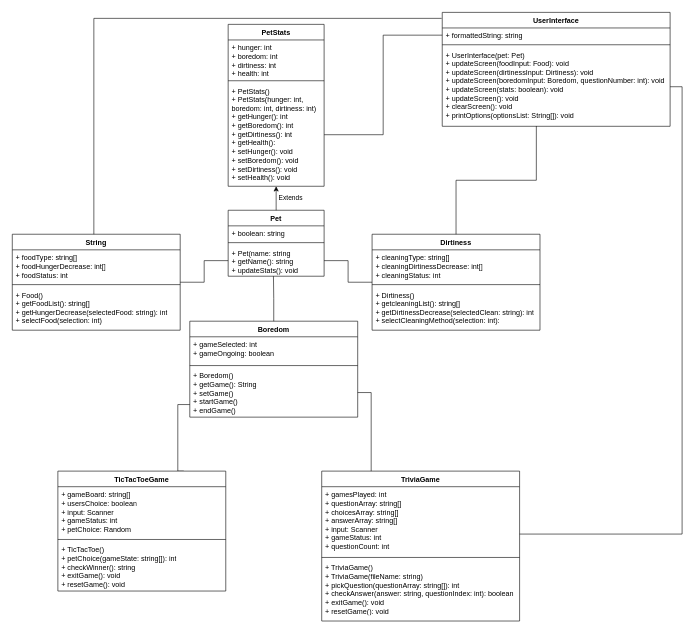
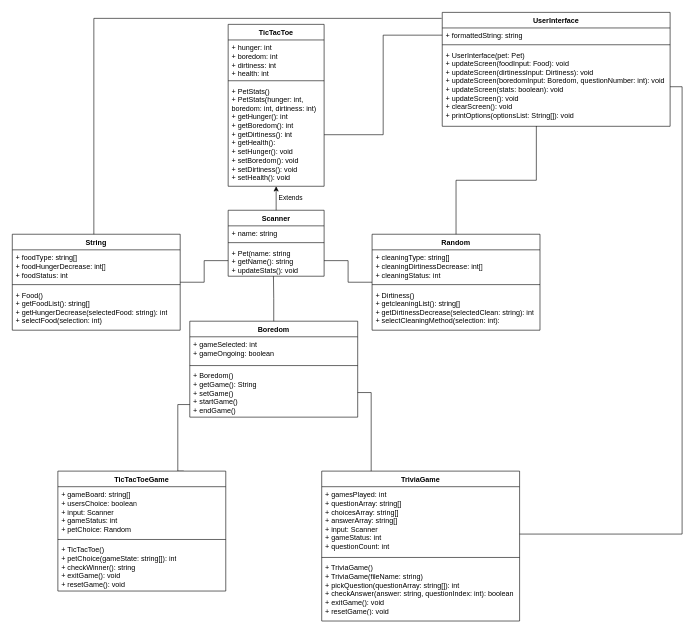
(276, 33) -> (276, 33)
(276, 219) -> (276, 219)
(261, 234) -> (256, 234)
(456, 243) -> (456, 243)
